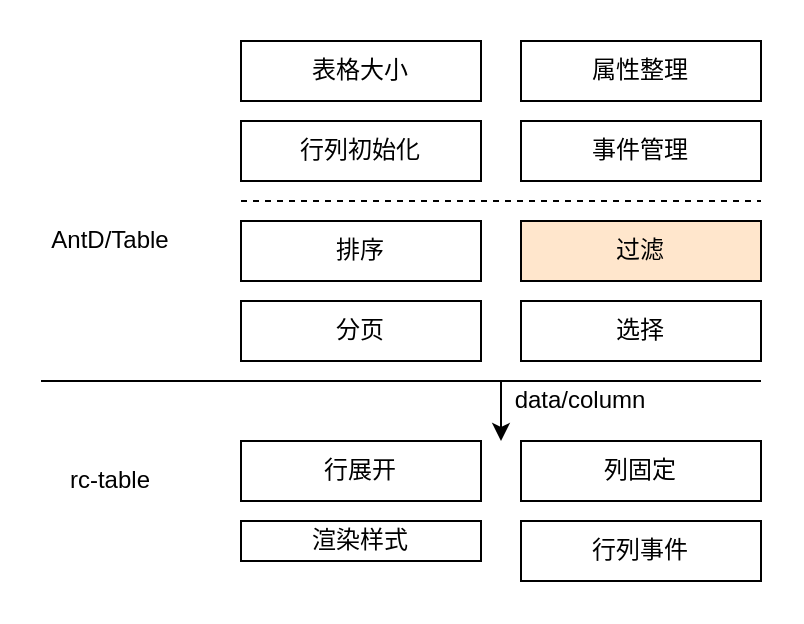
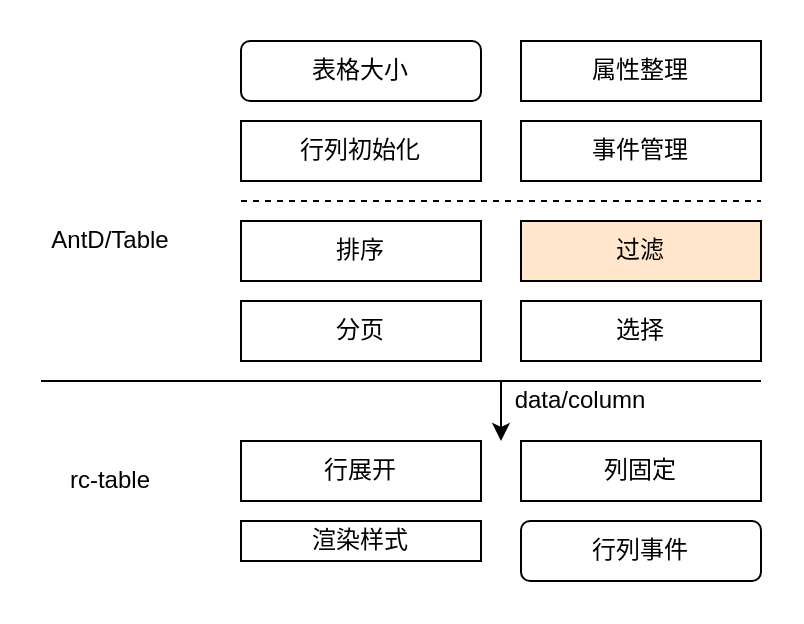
(361, 71) -> (361, 71)
(641, 551) -> (641, 551)
